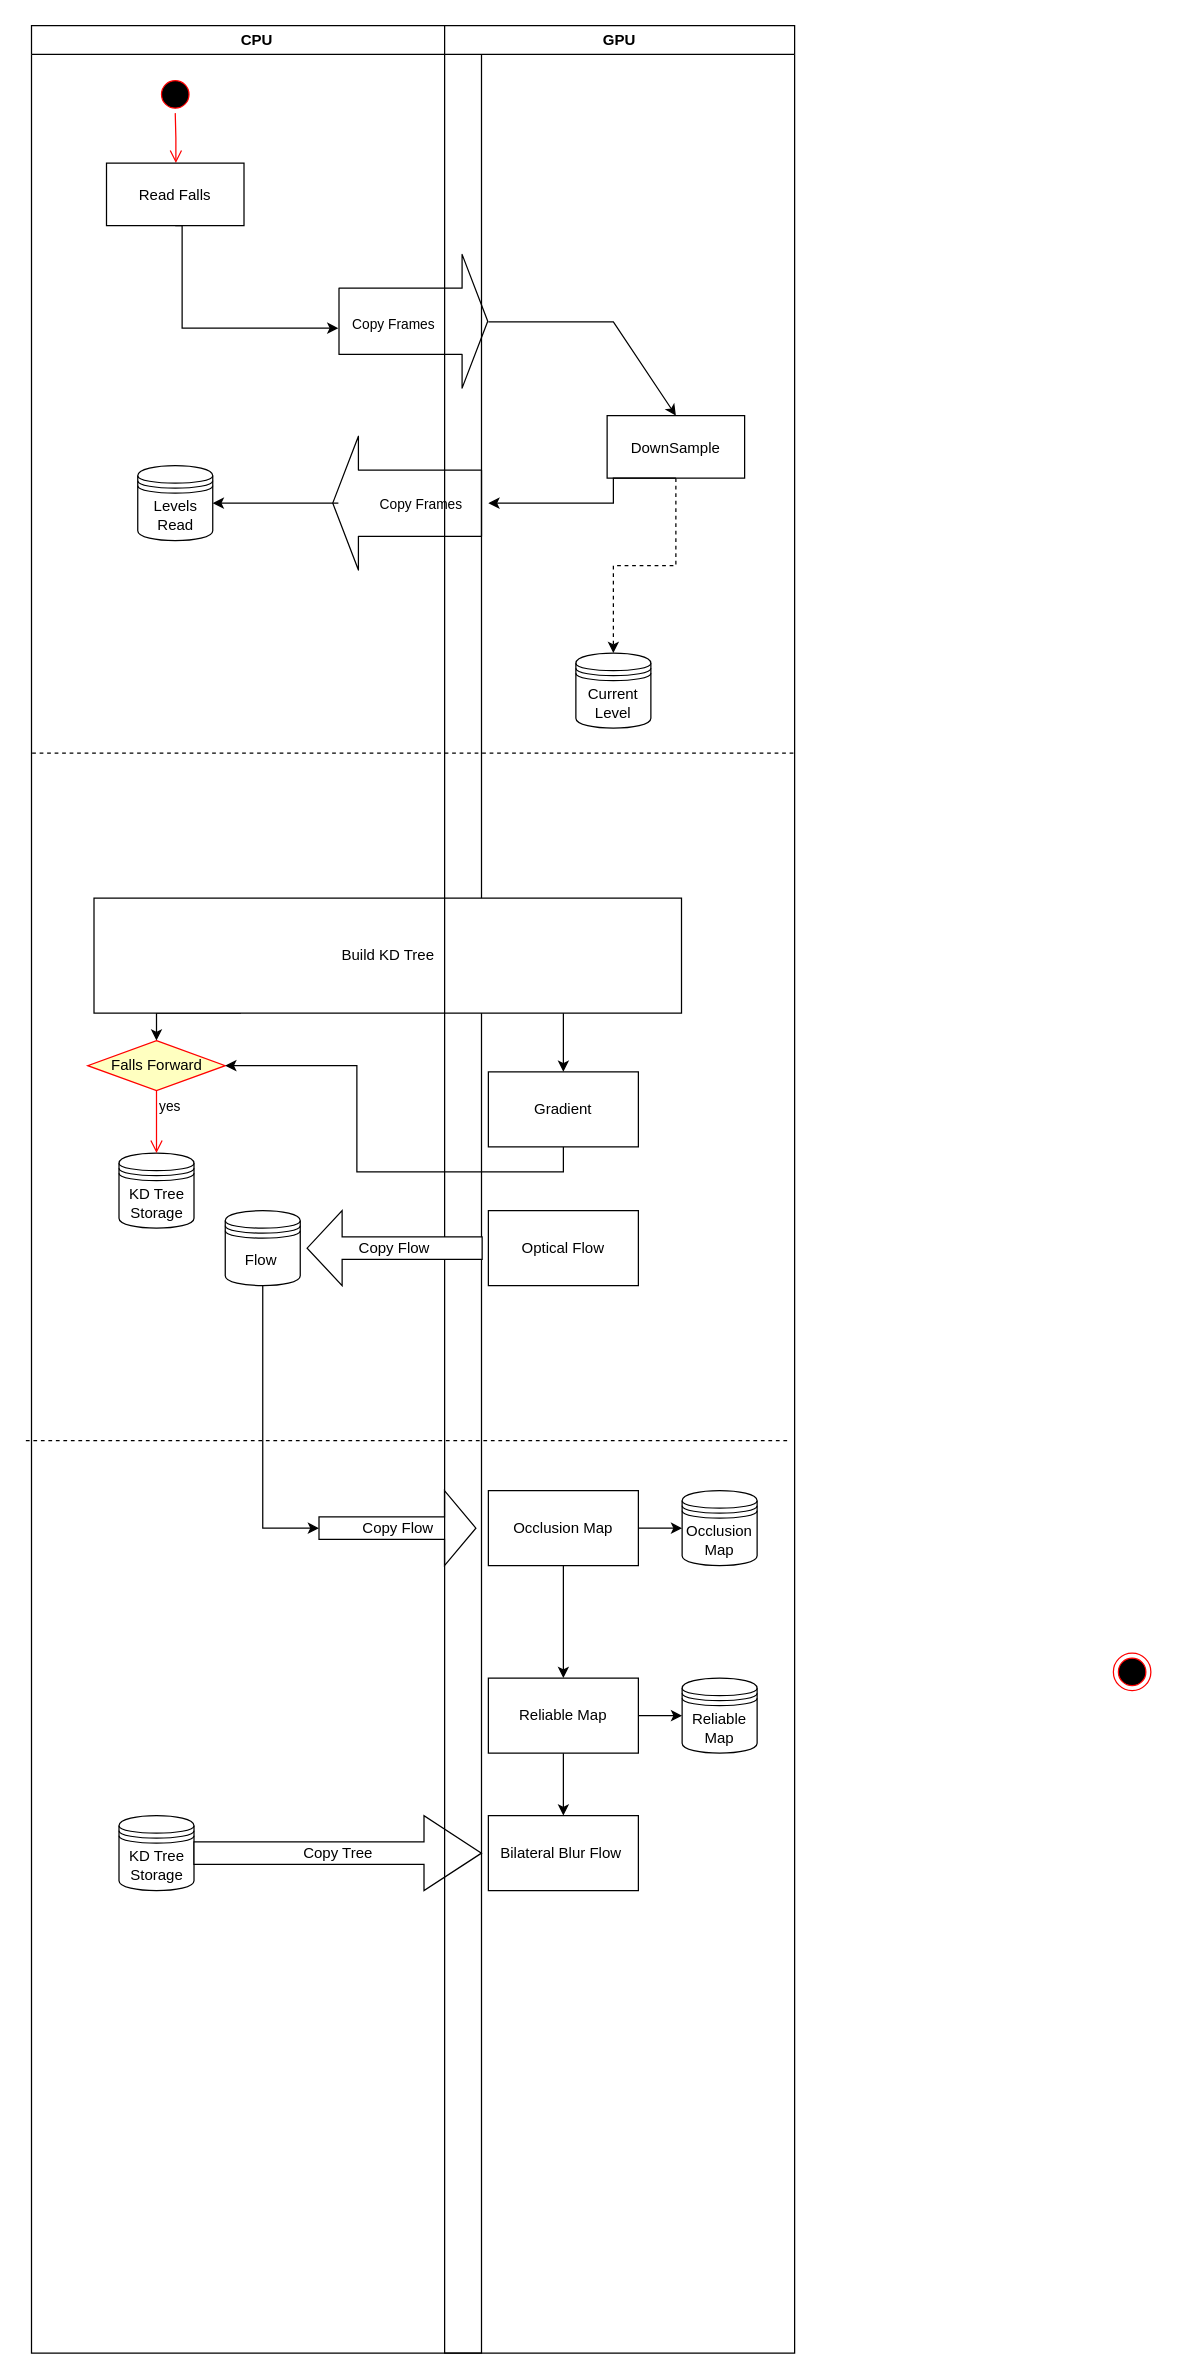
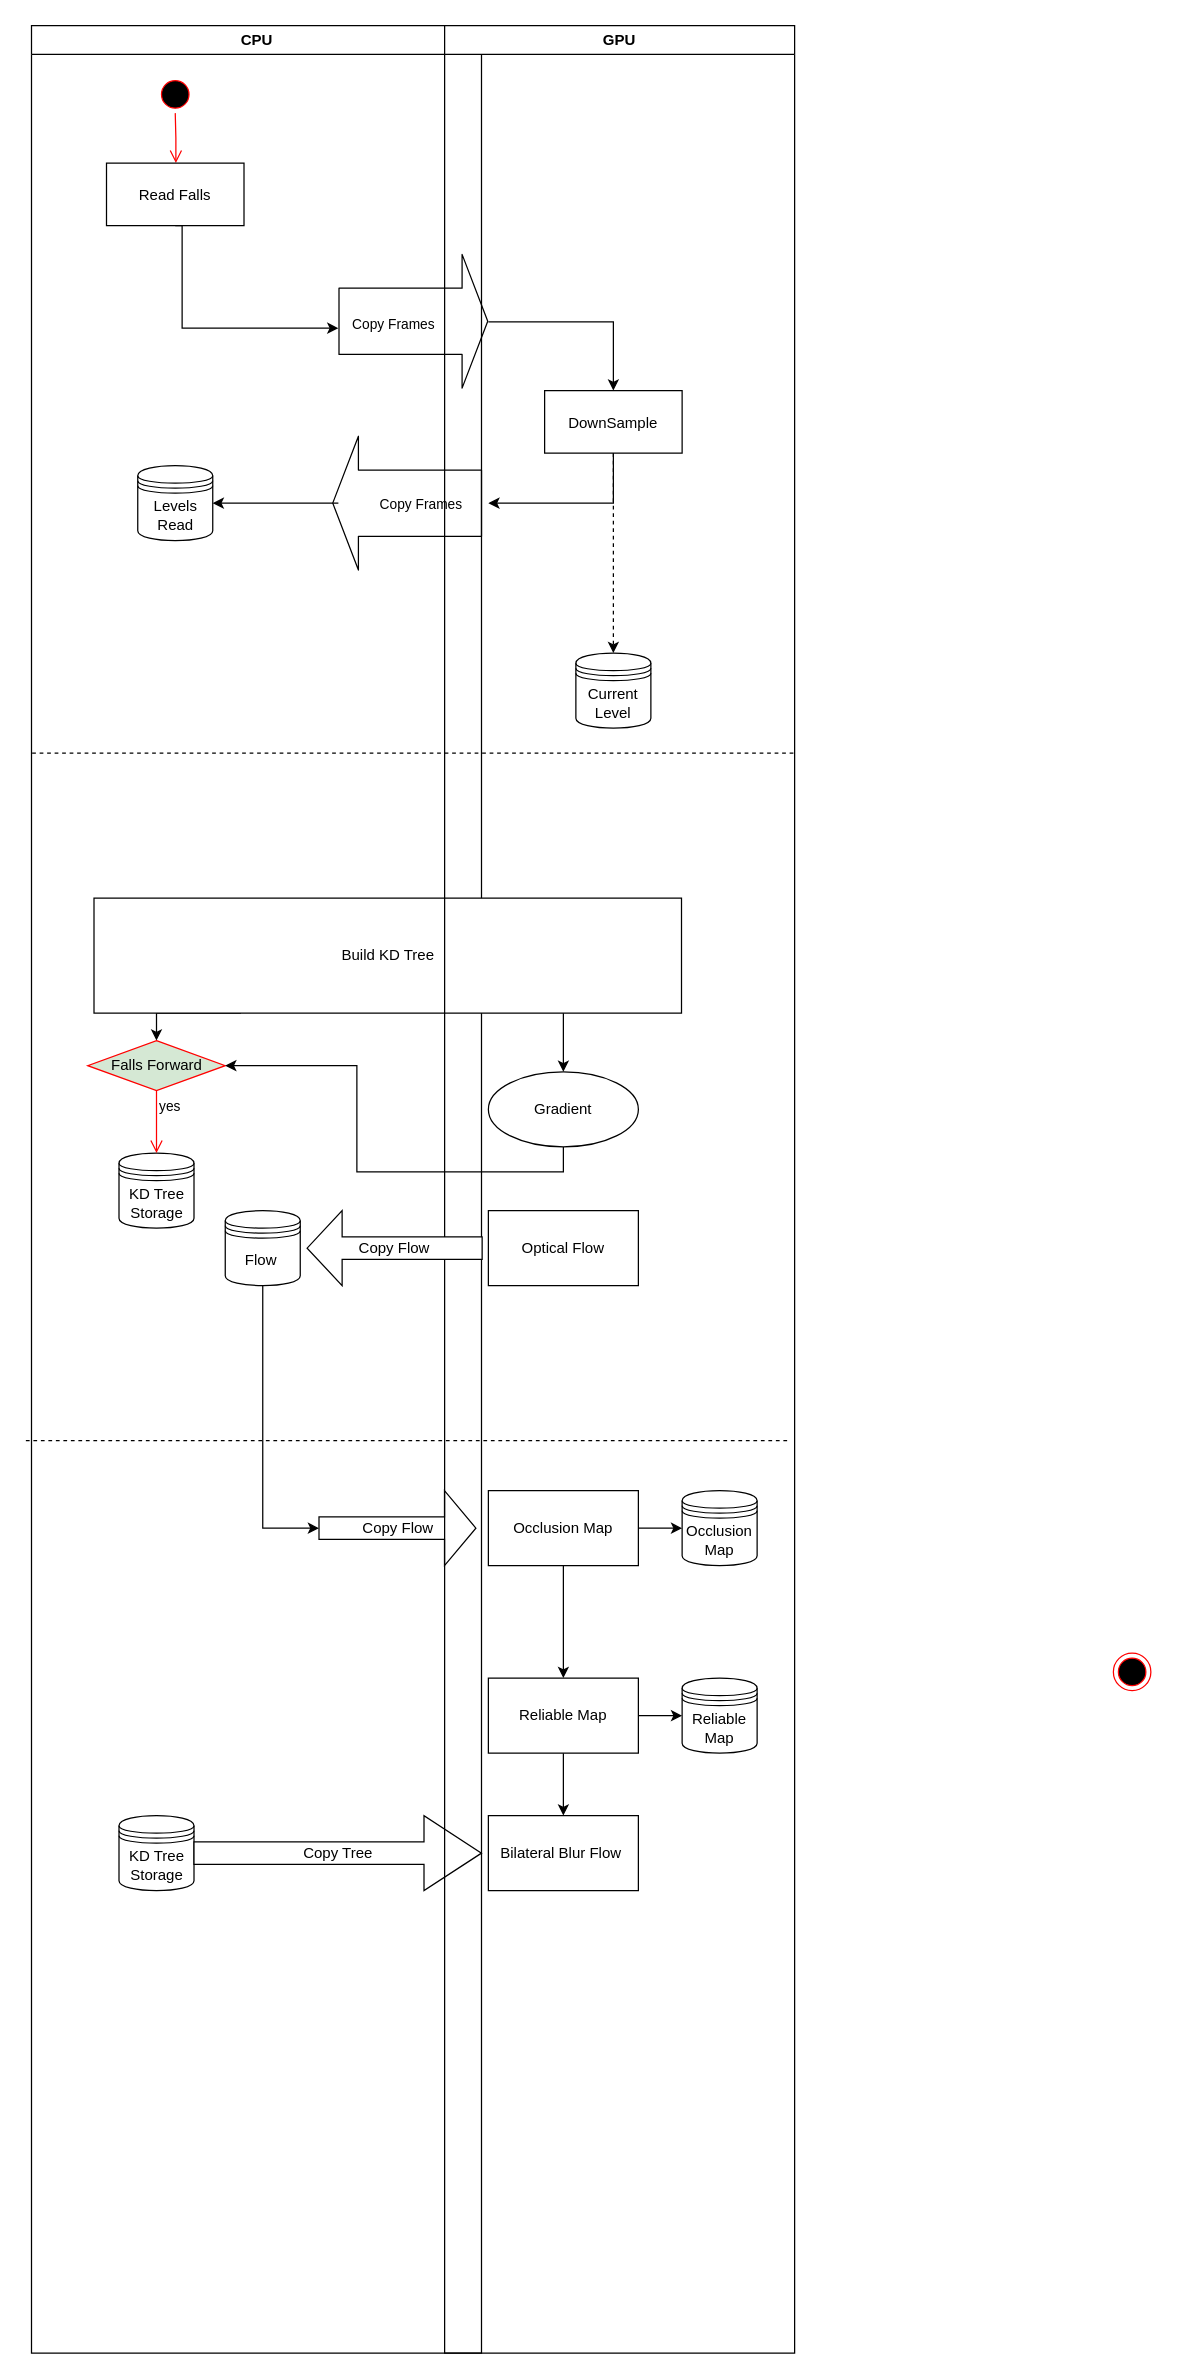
(676, 447) -> (613, 422)
(156, 1066) -> (156, 1066)
(563, 1109) -> (563, 1109)
